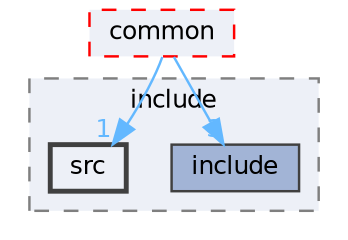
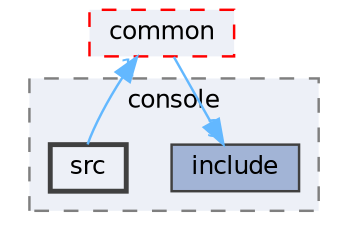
(145, 95) -> (103, 110)
(174, 102) -> (174, 102)
